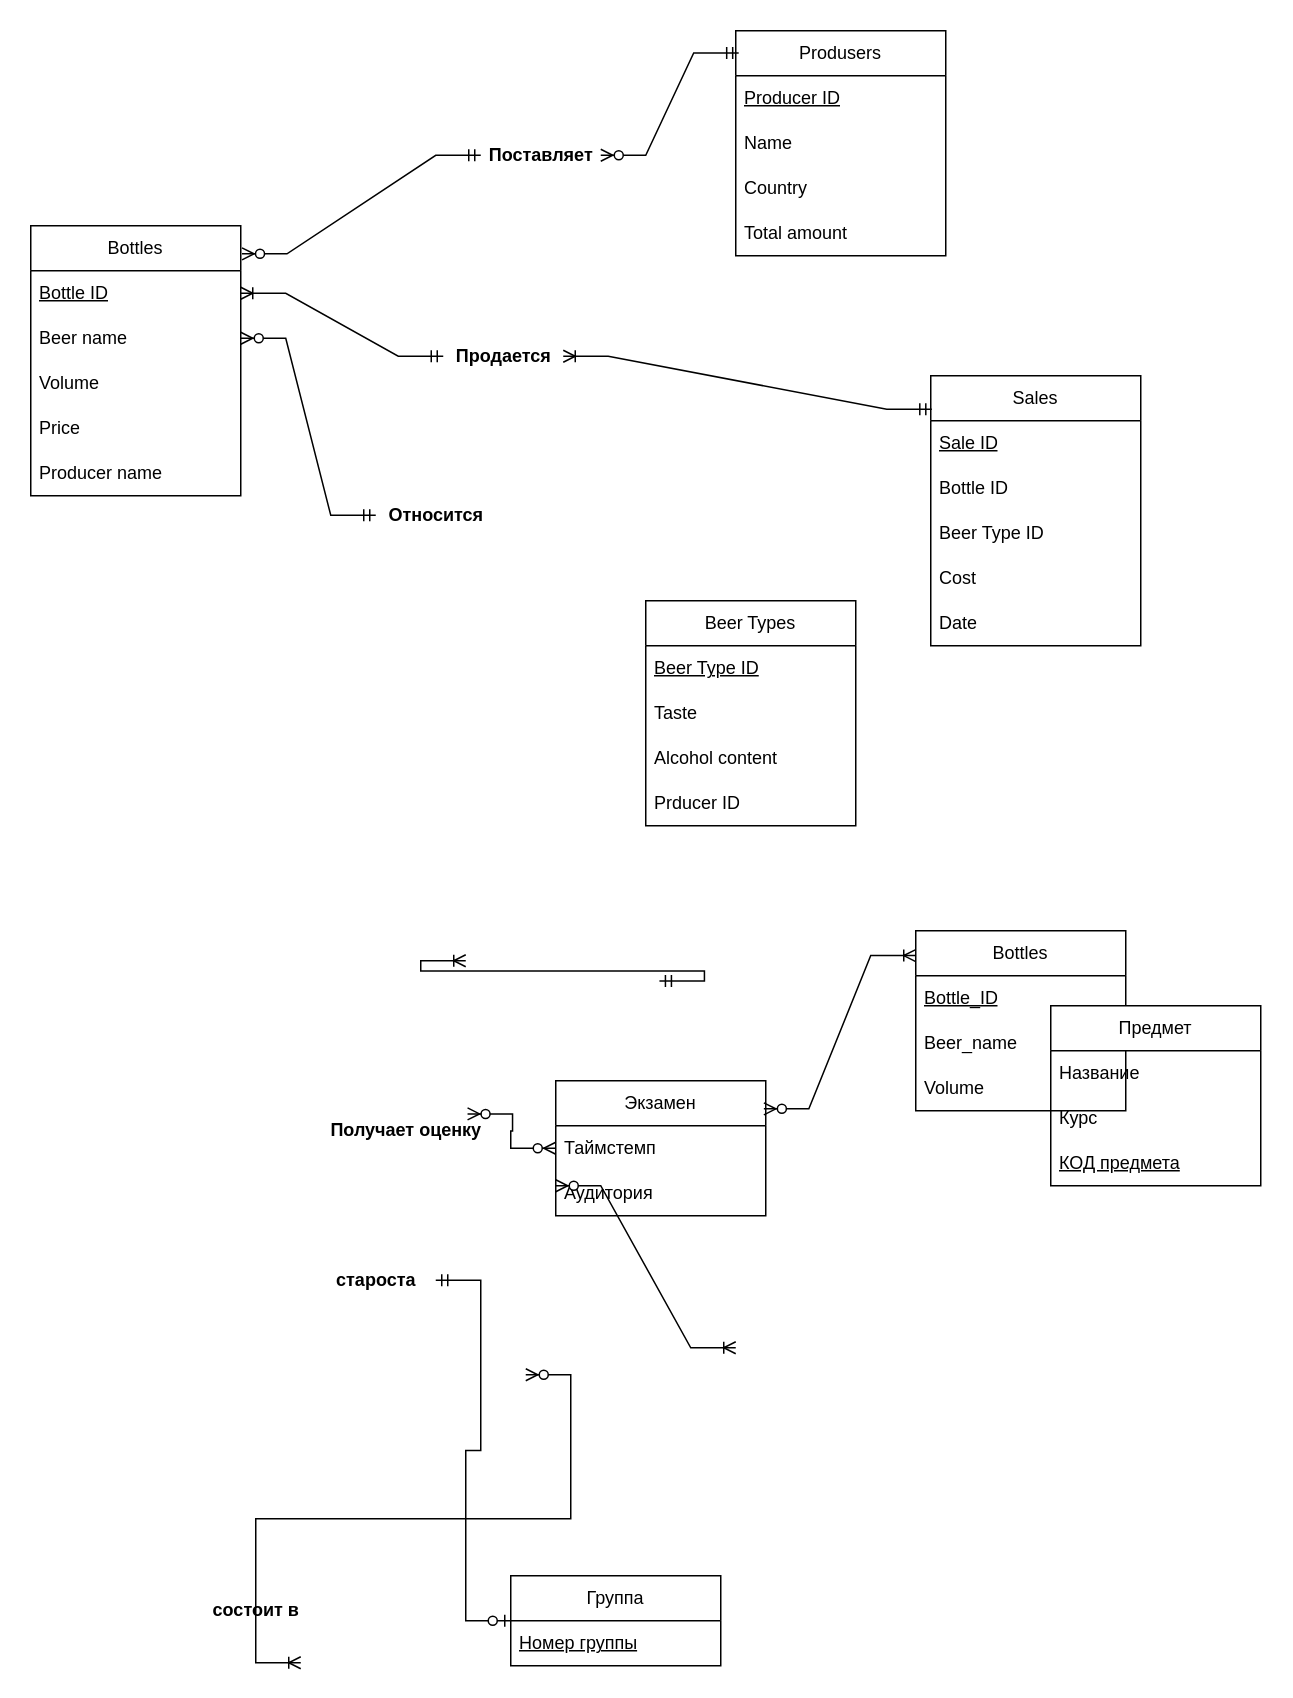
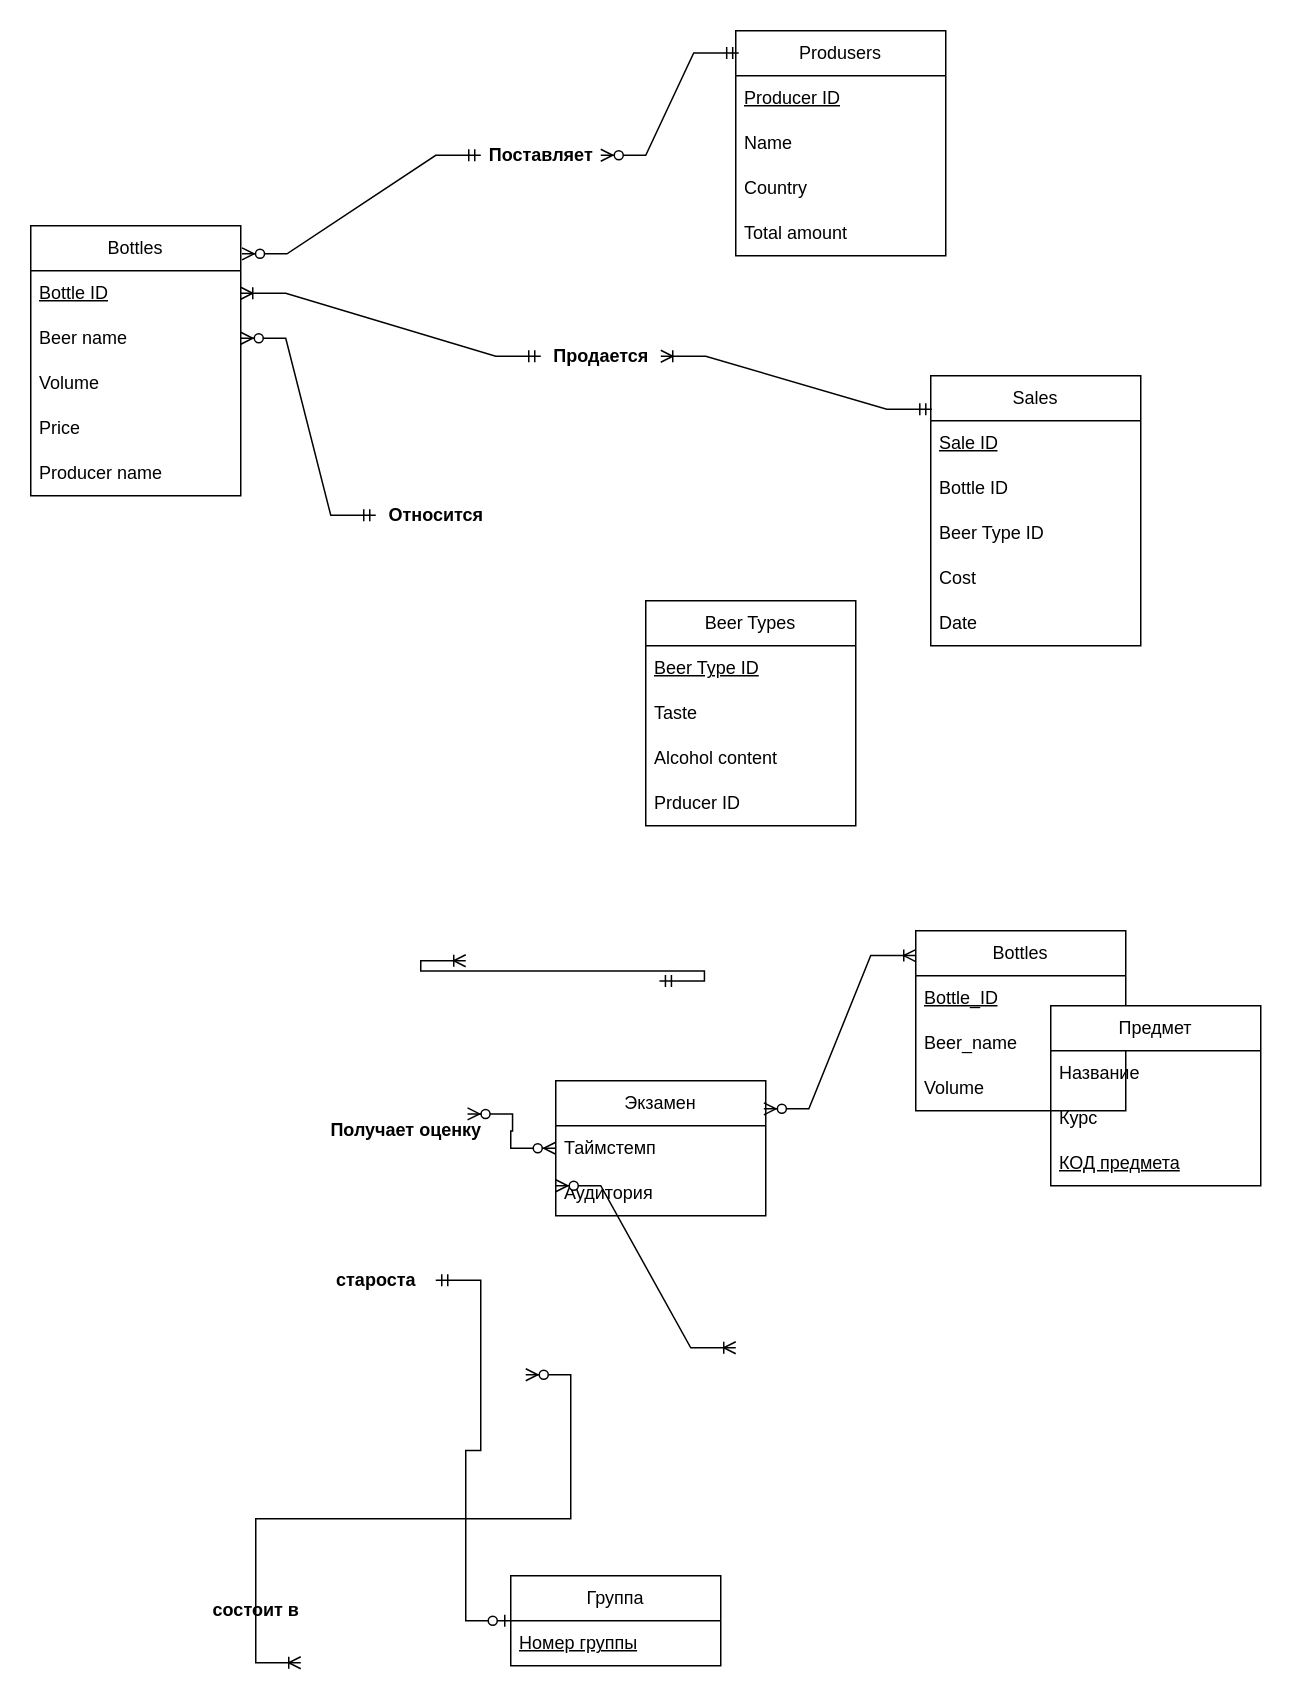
(503, 356) -> (601, 356)
